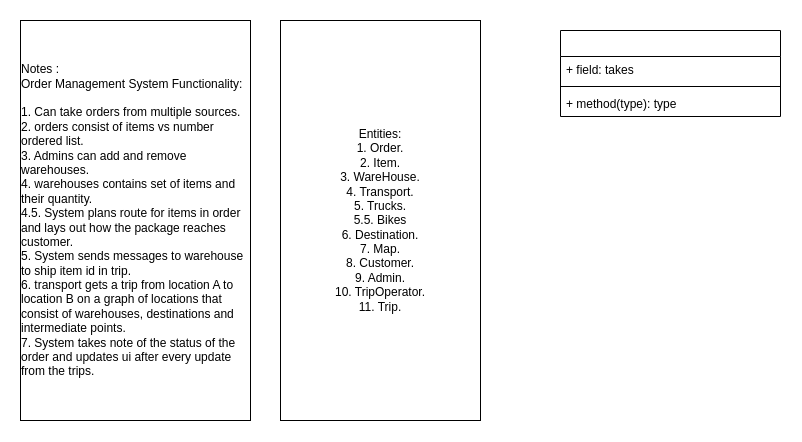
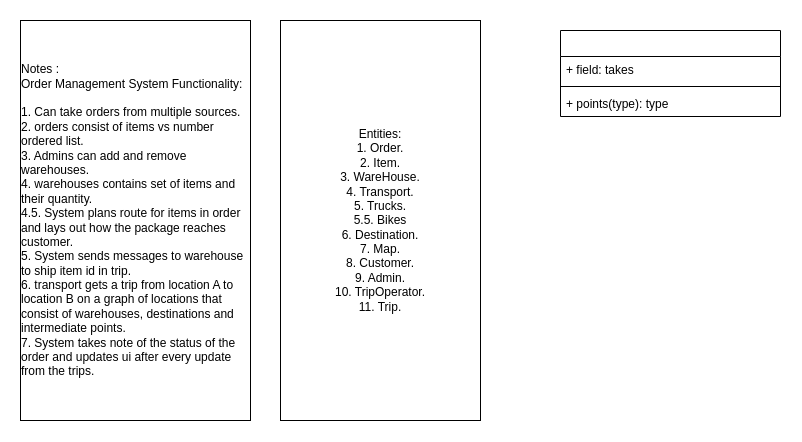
(629, 104) -> (627, 104)
